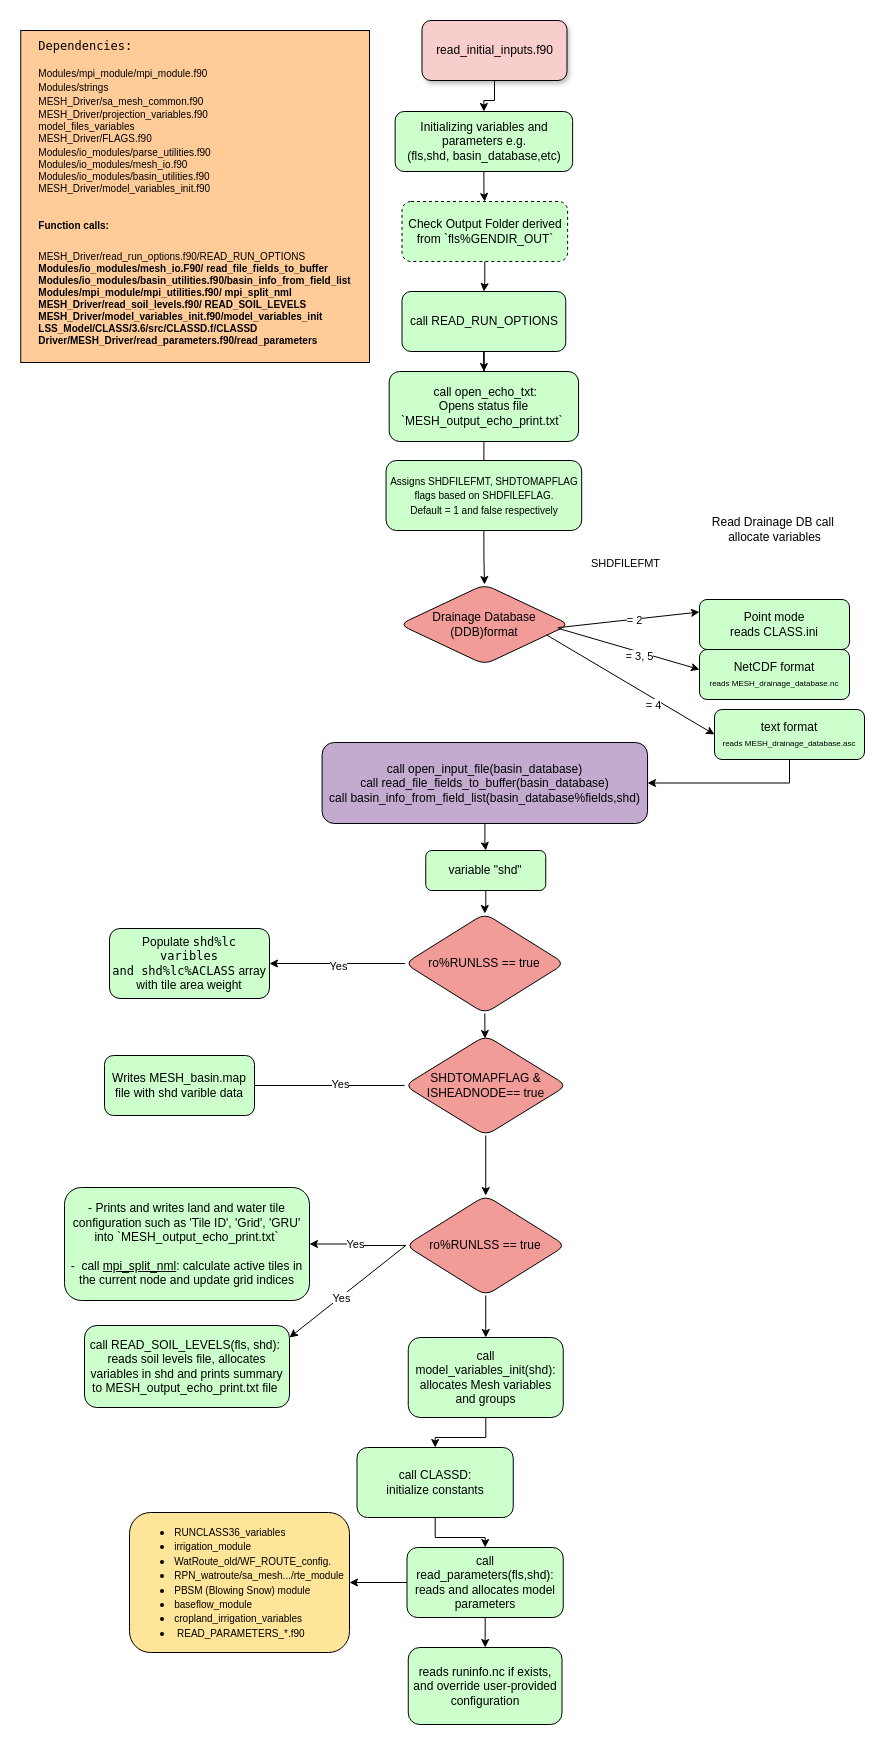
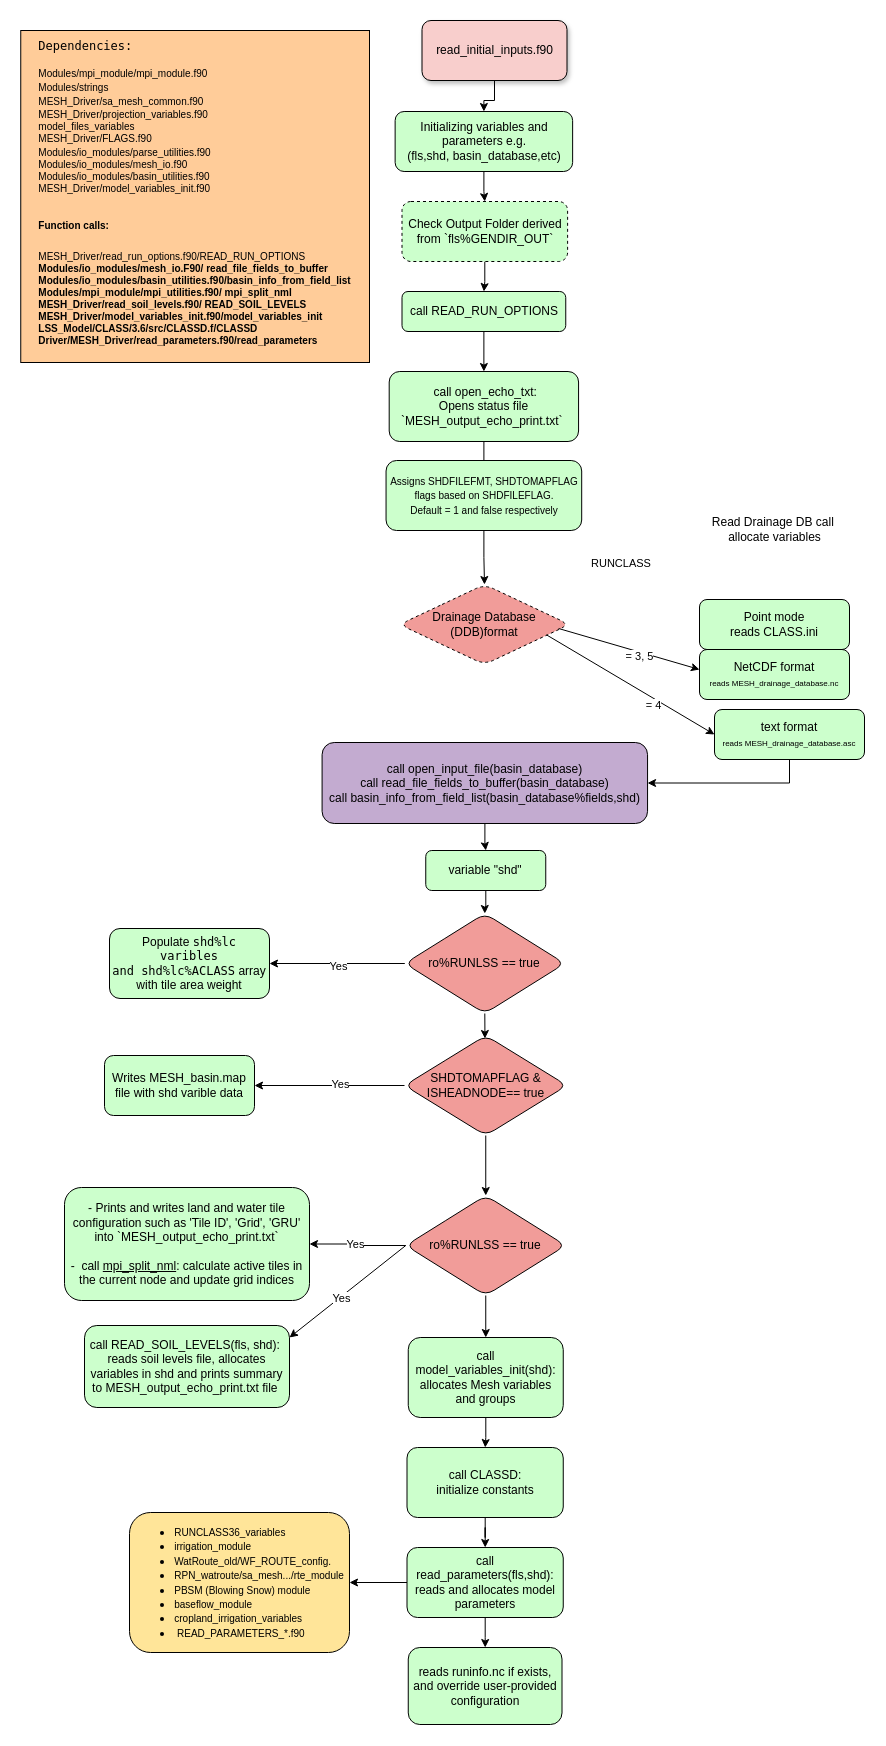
(484, 322) -> (484, 312)
(625, 564) -> (618, 564)
(626, 620) -> none
(485, 625) -> (485, 625)
(261, 1086) -> (263, 1086)
(435, 1483) -> (485, 1483)
